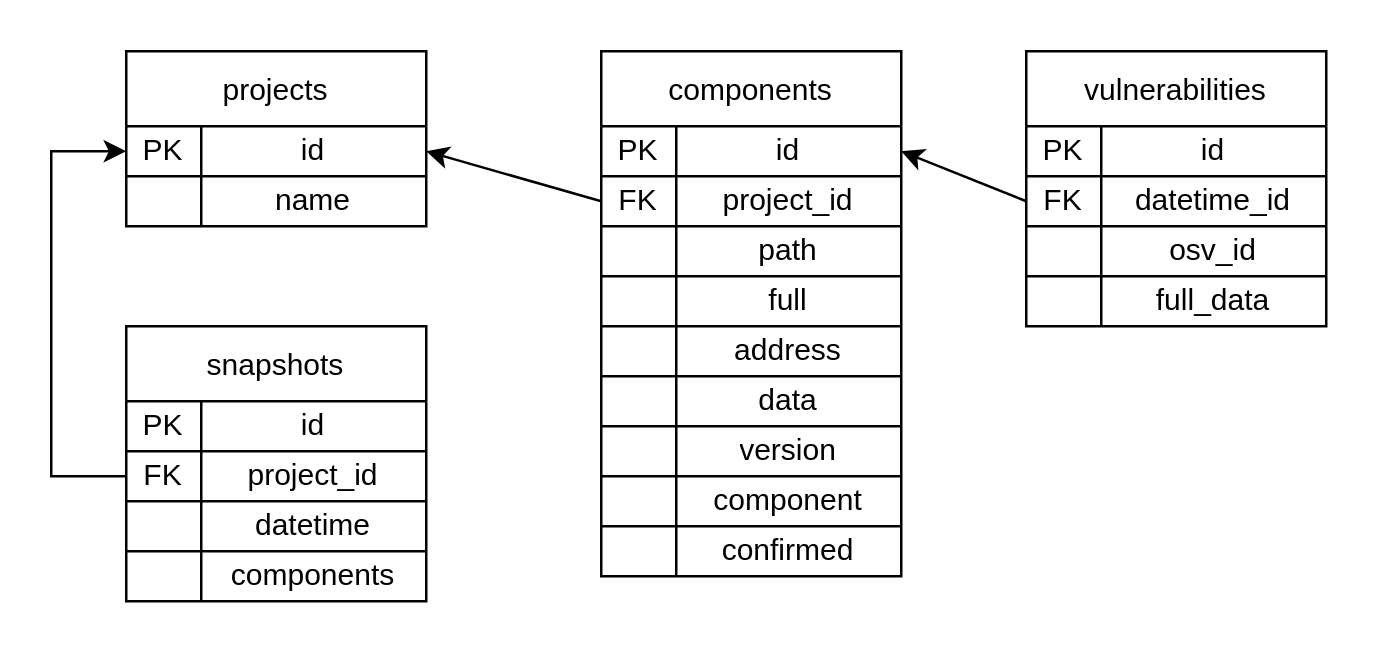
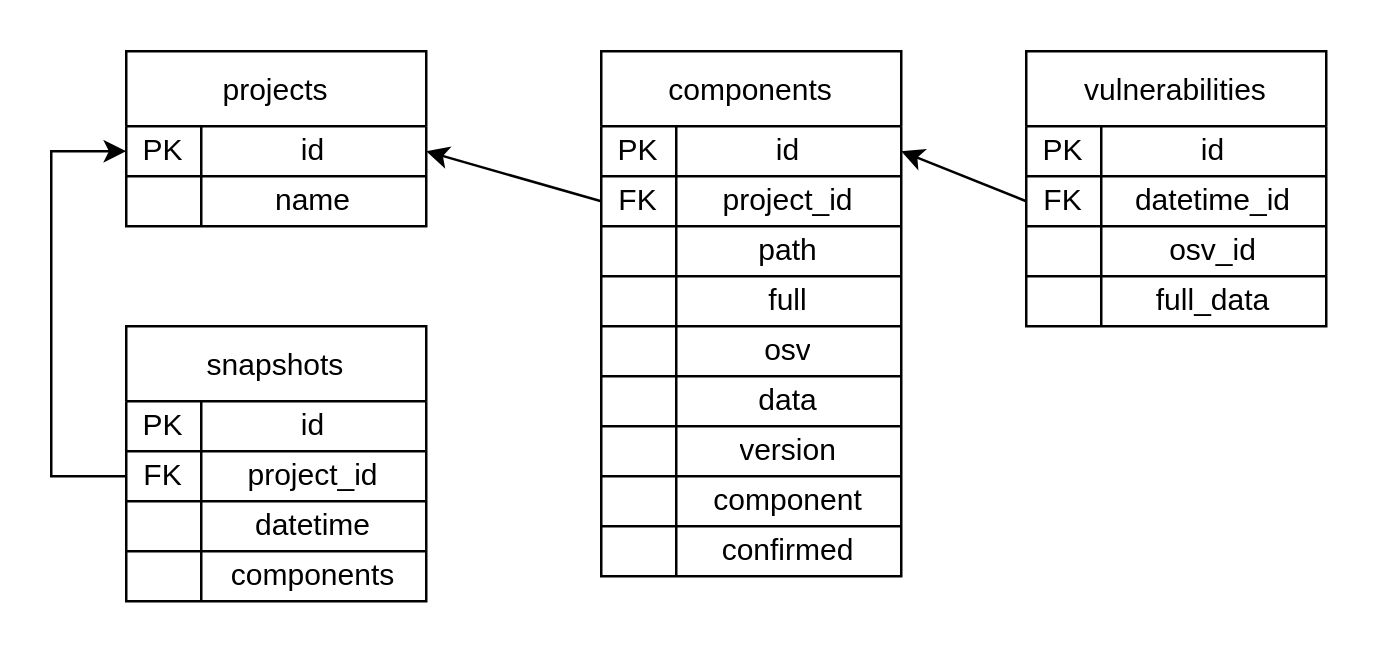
(789, 351) -> (789, 351)
